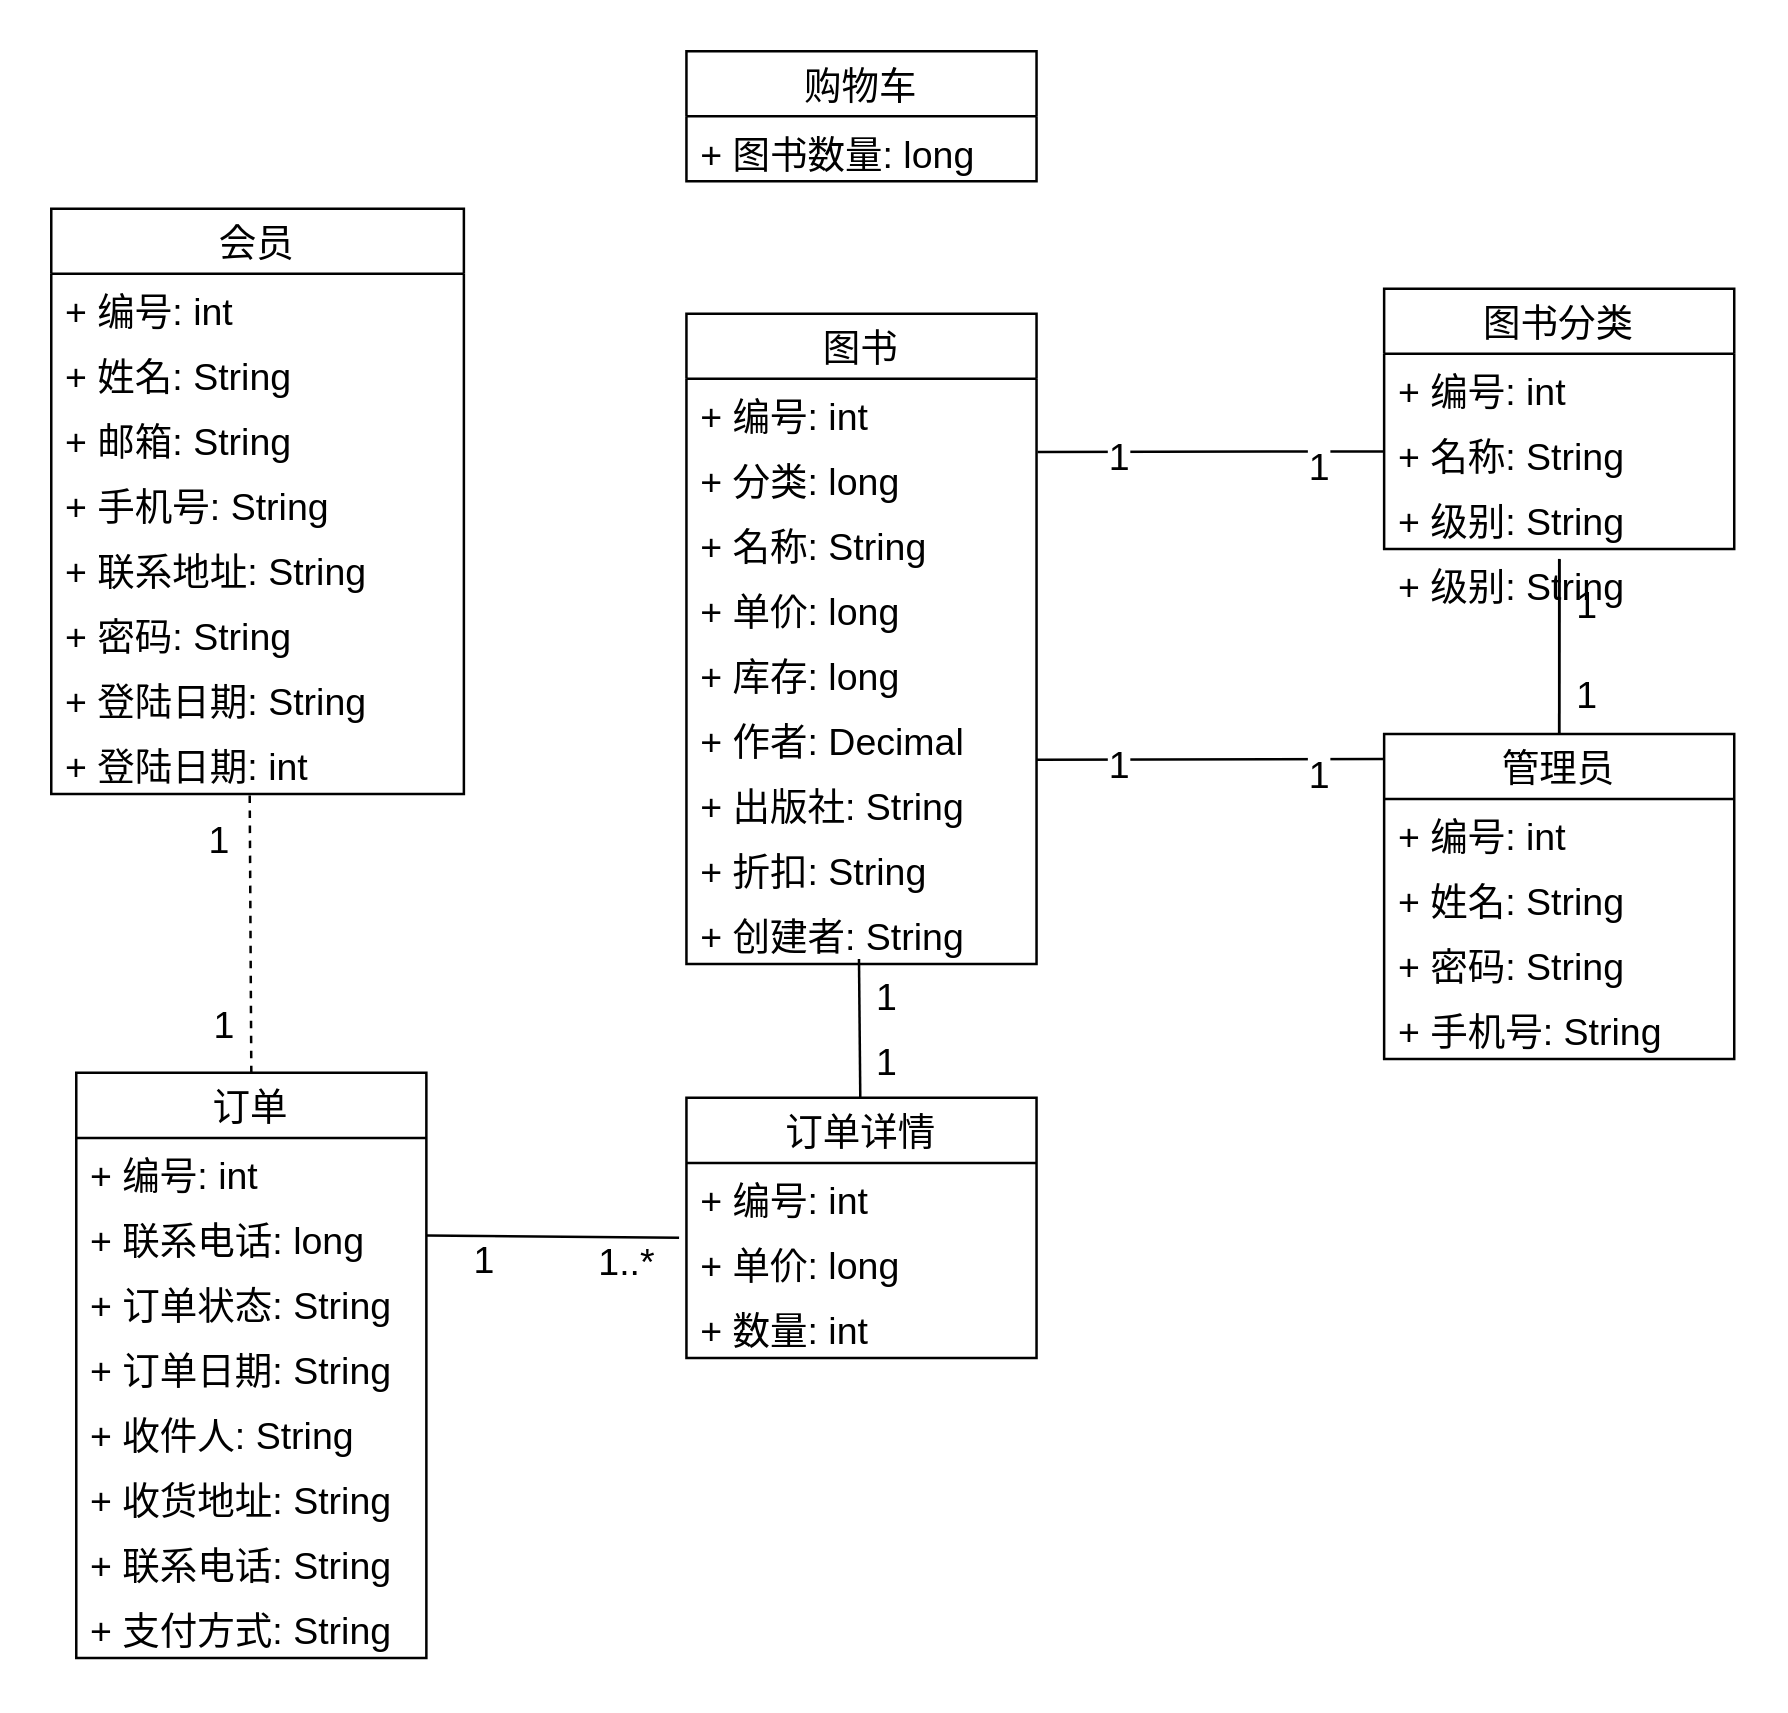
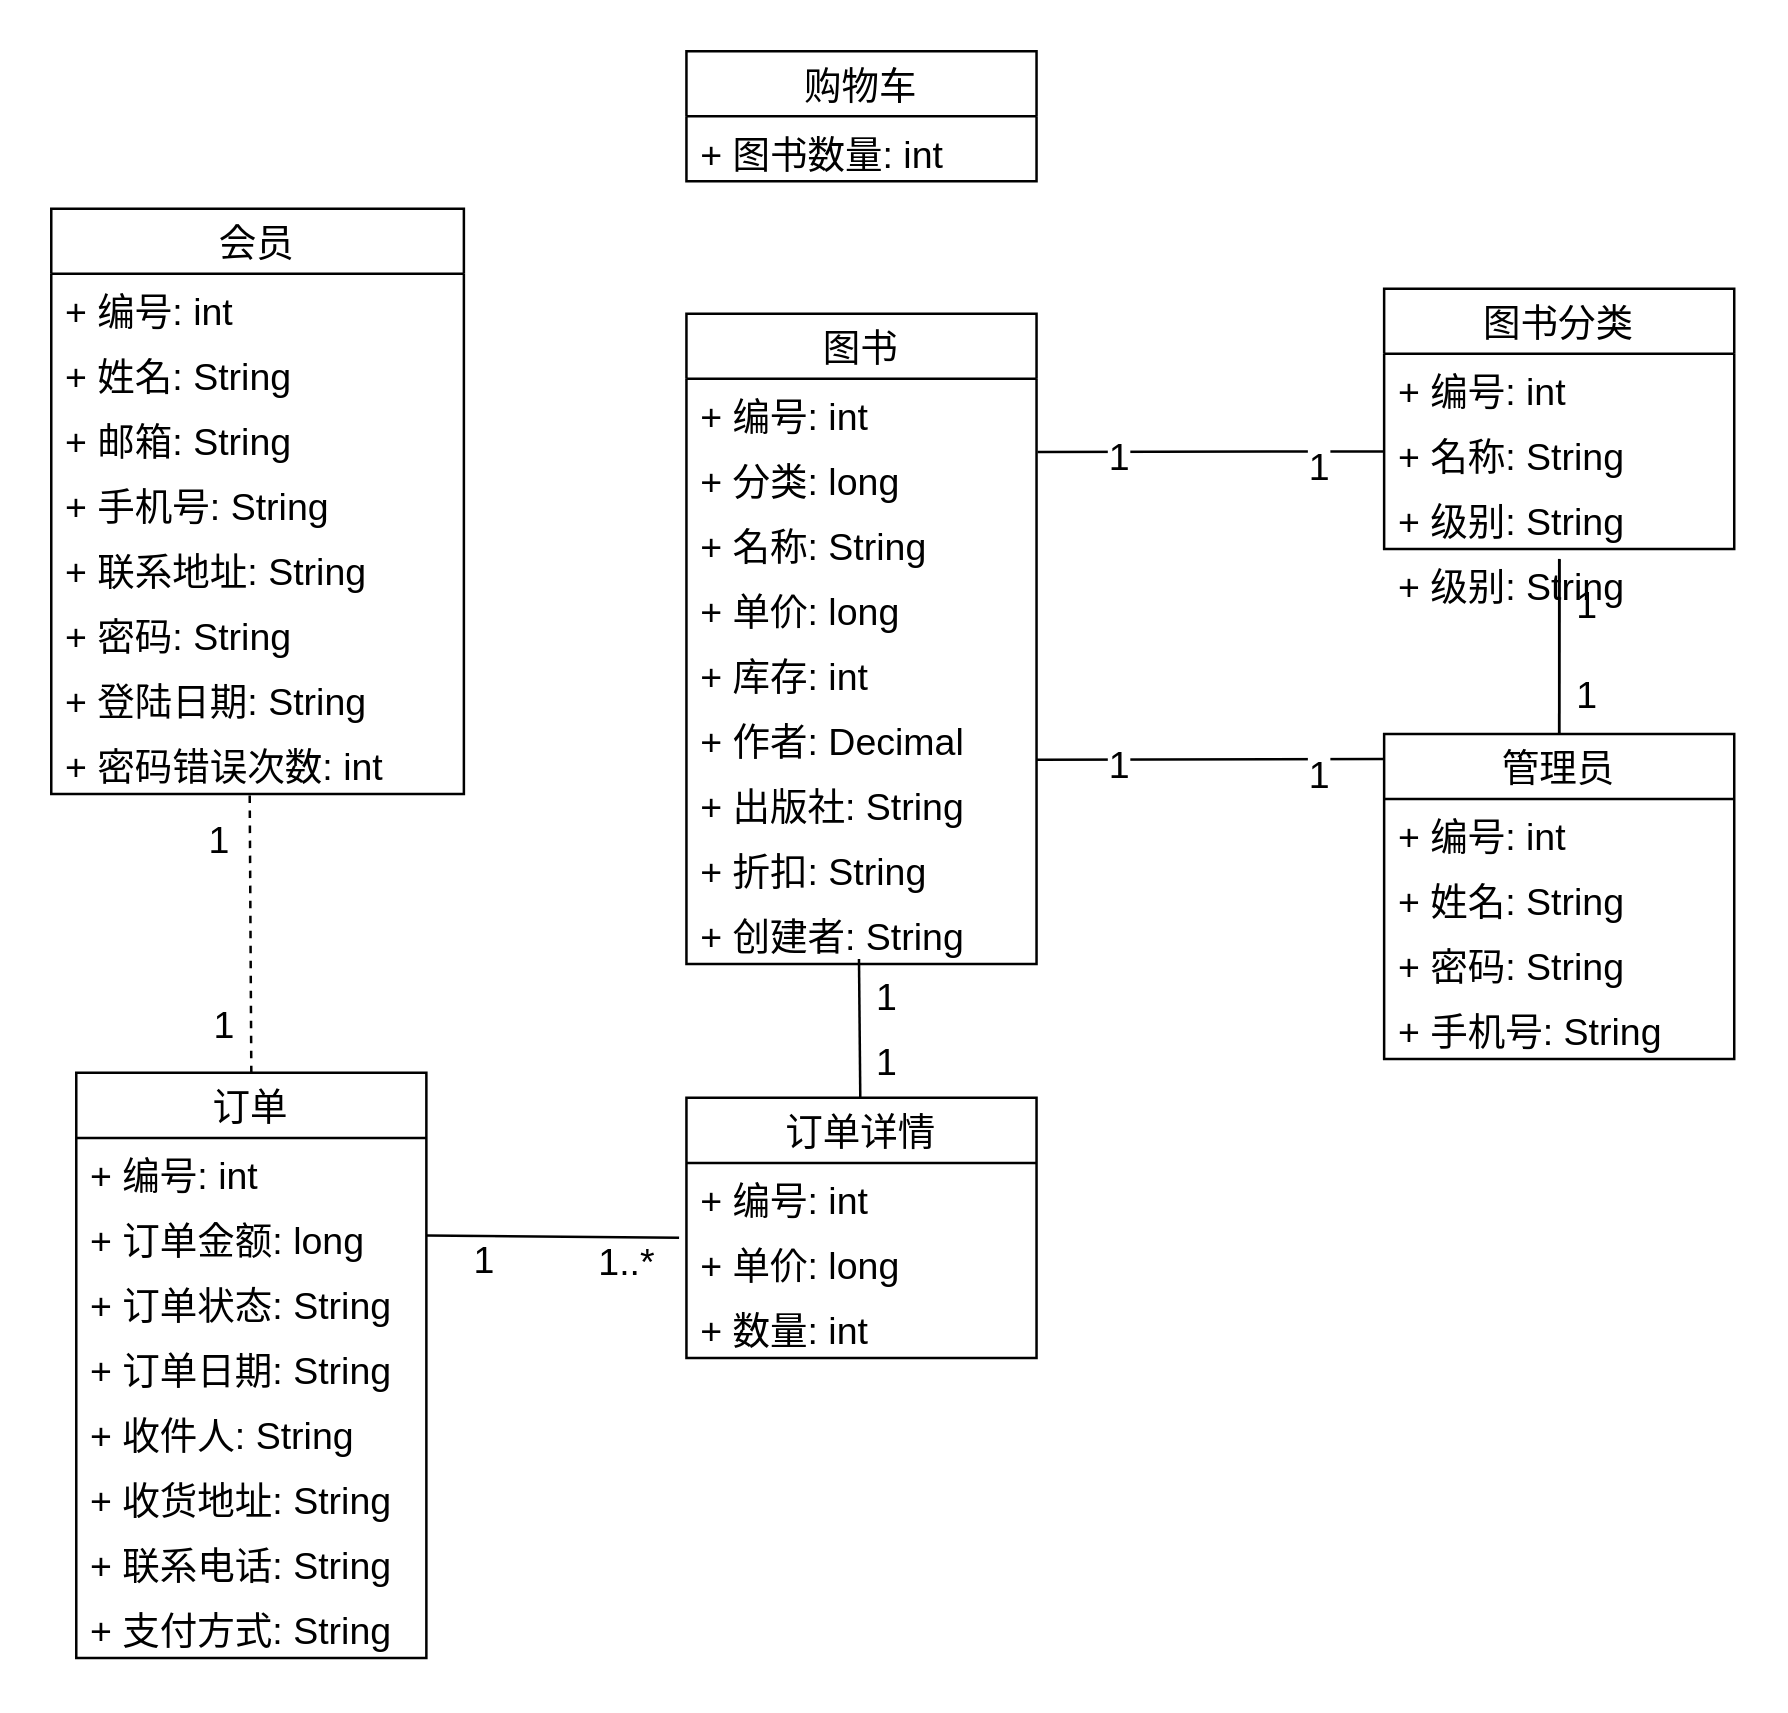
(840, 155) -> (829, 155)
(802, 678) -> (792, 678)
(194, 768) -> (232, 768)
(230, 1241) -> (230, 1241)
